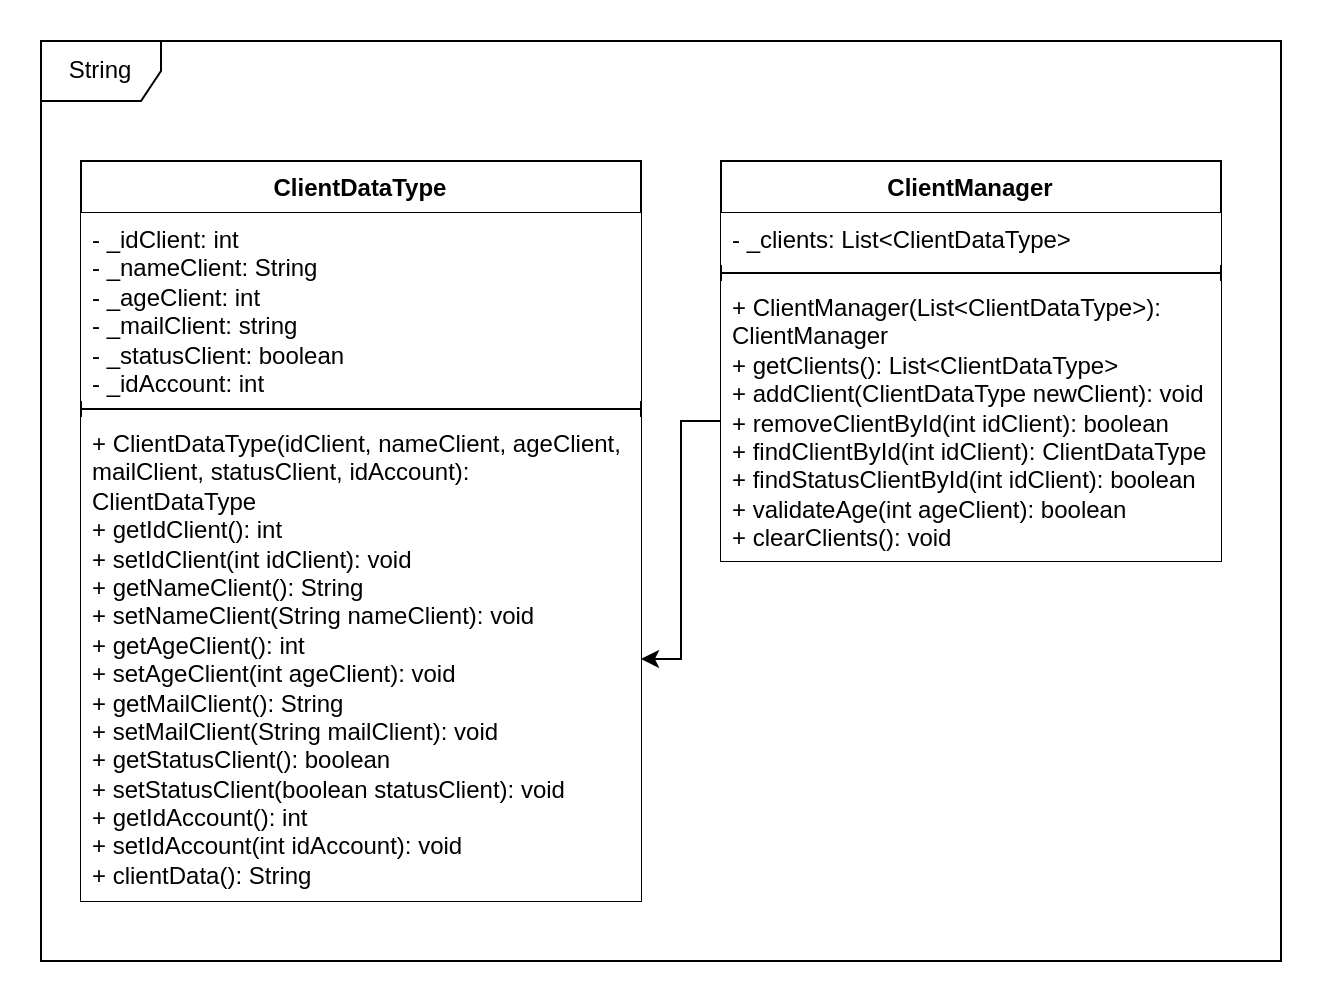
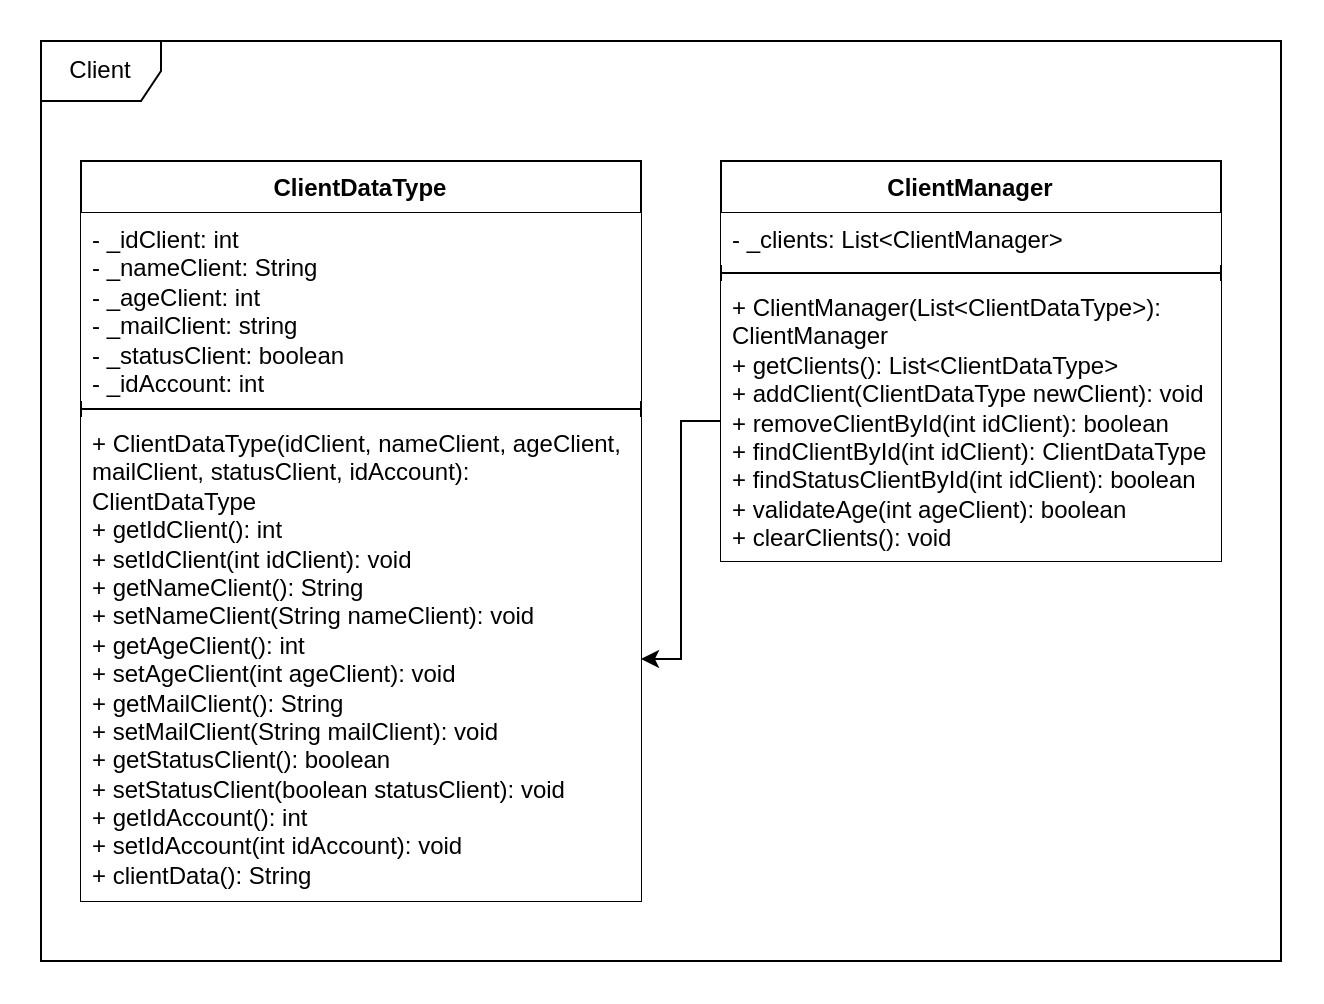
(101, 71) -> (101, 71)
(923, 241) -> (916, 241)
